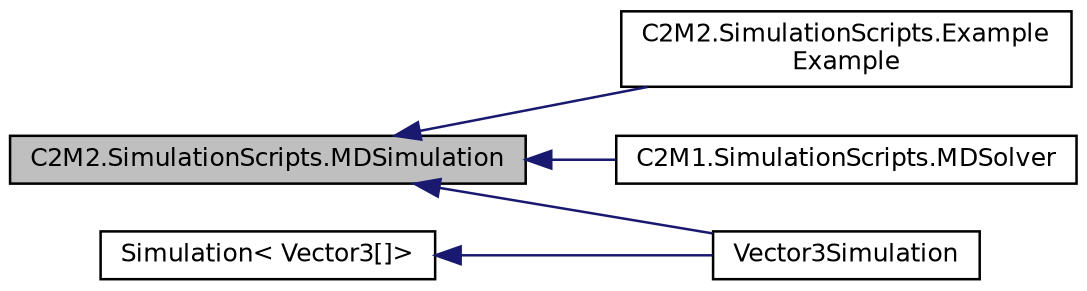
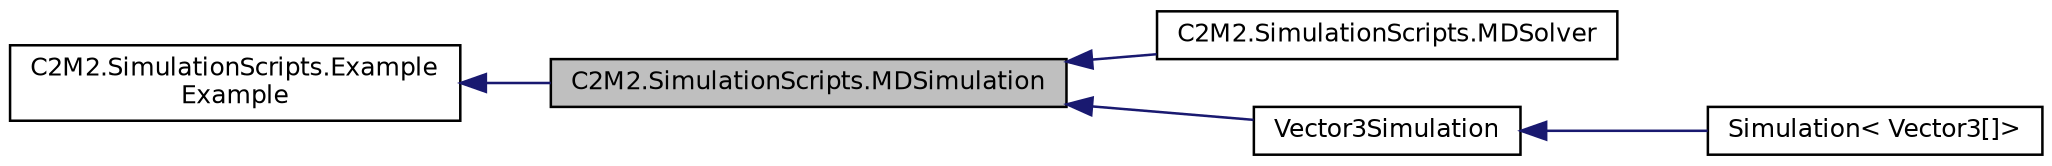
(534, 109) -> (519, 83)
(846, 160) -> (1387, 35)
(587, 255) -> (1627, 131)
